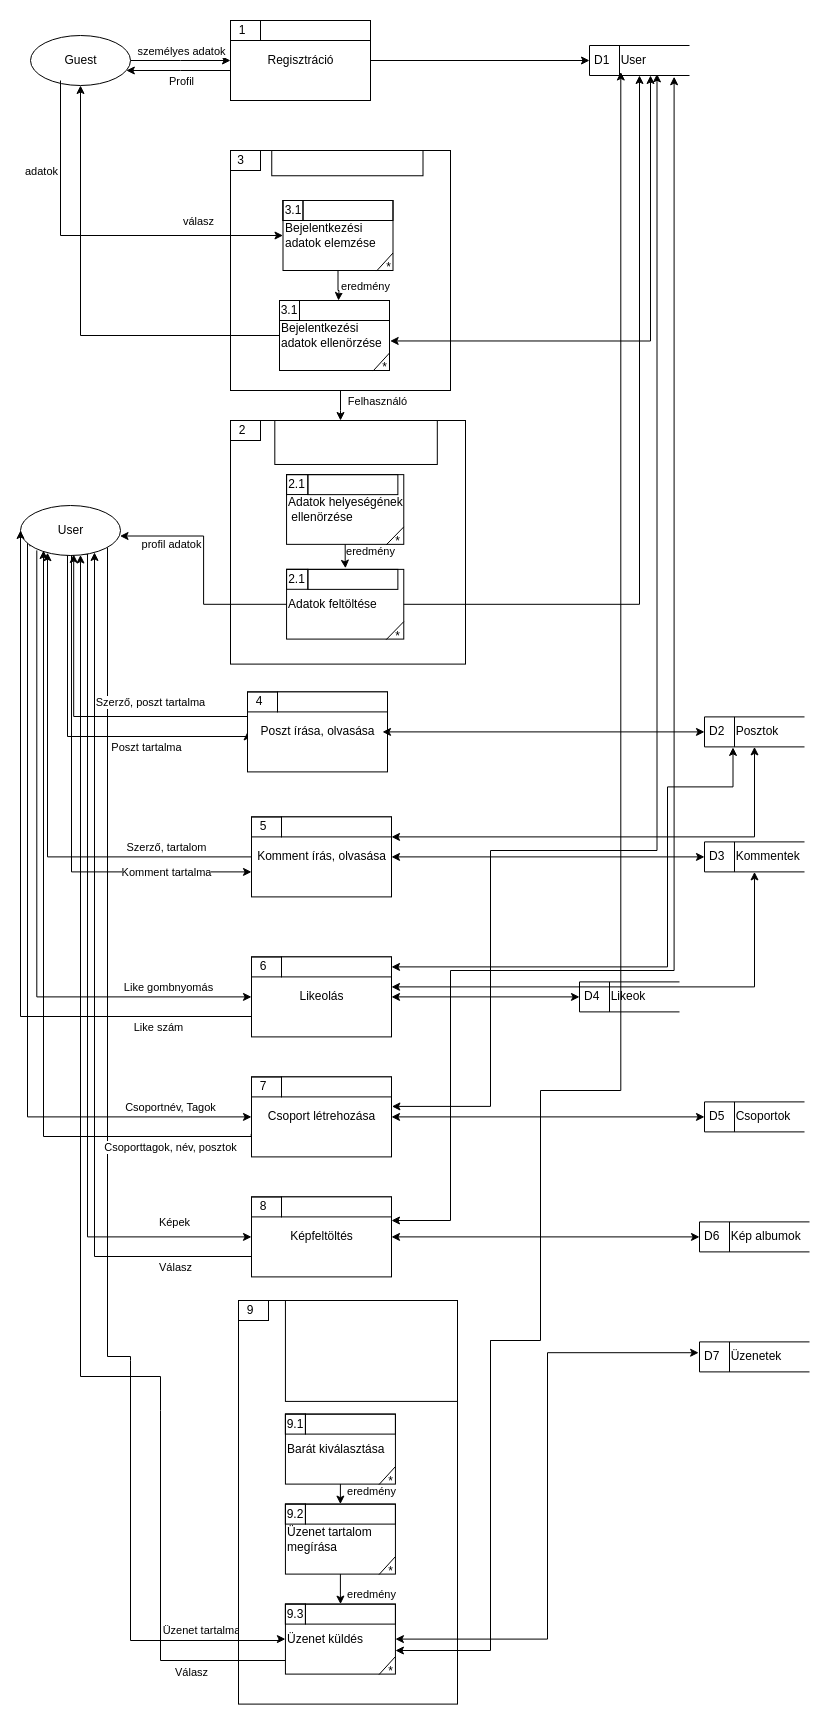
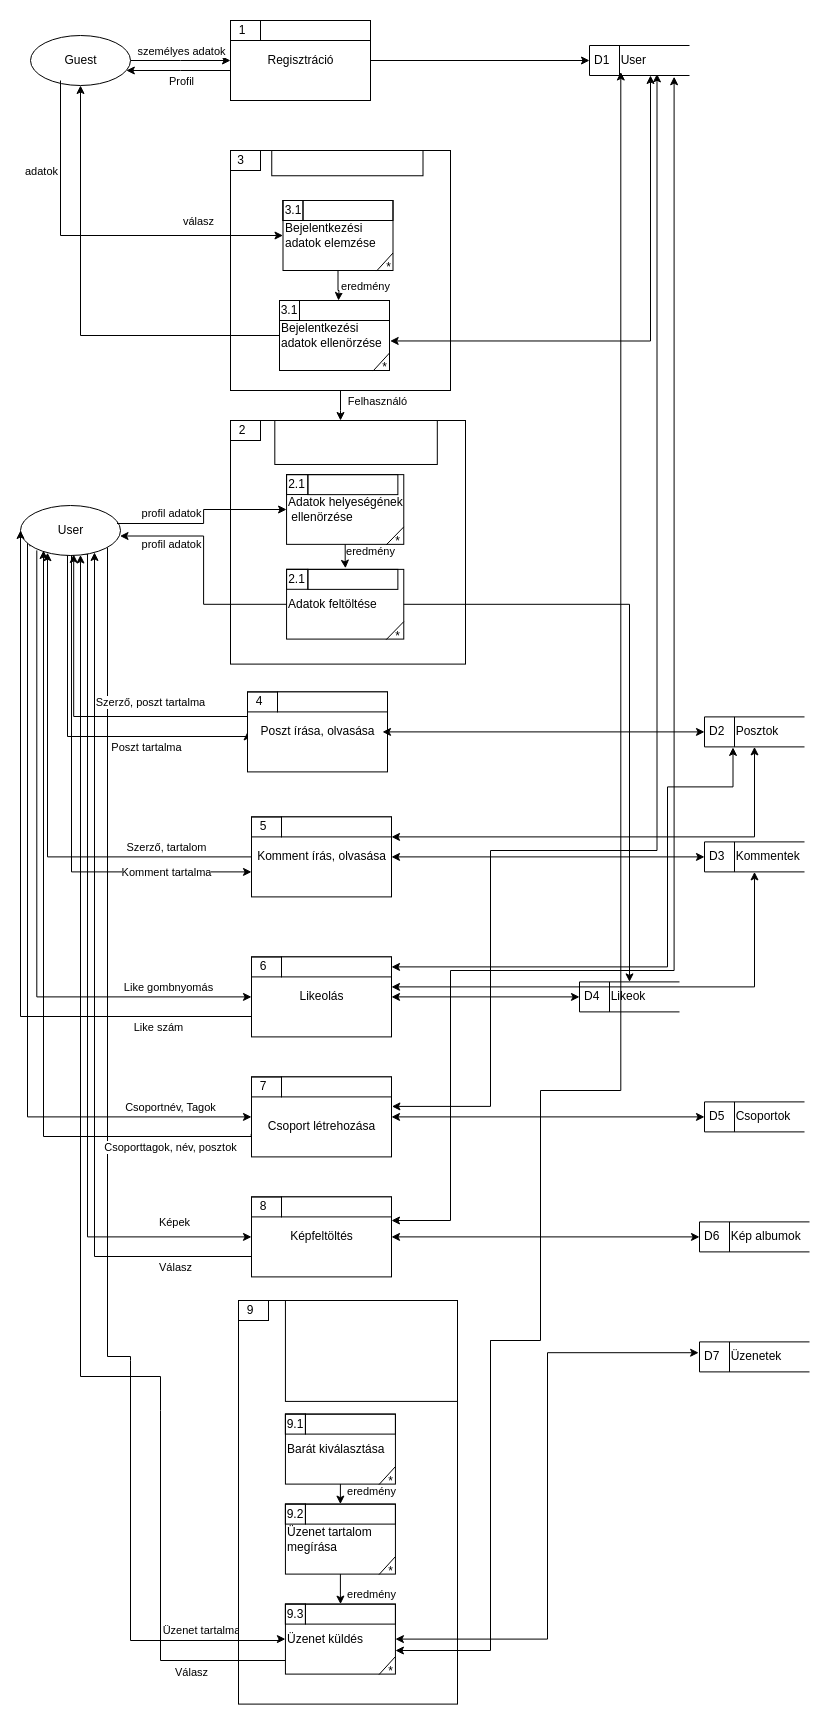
(640, 349) -> (630, 788)
none -> (204, 522)
(322, 1117) -> (322, 1127)
